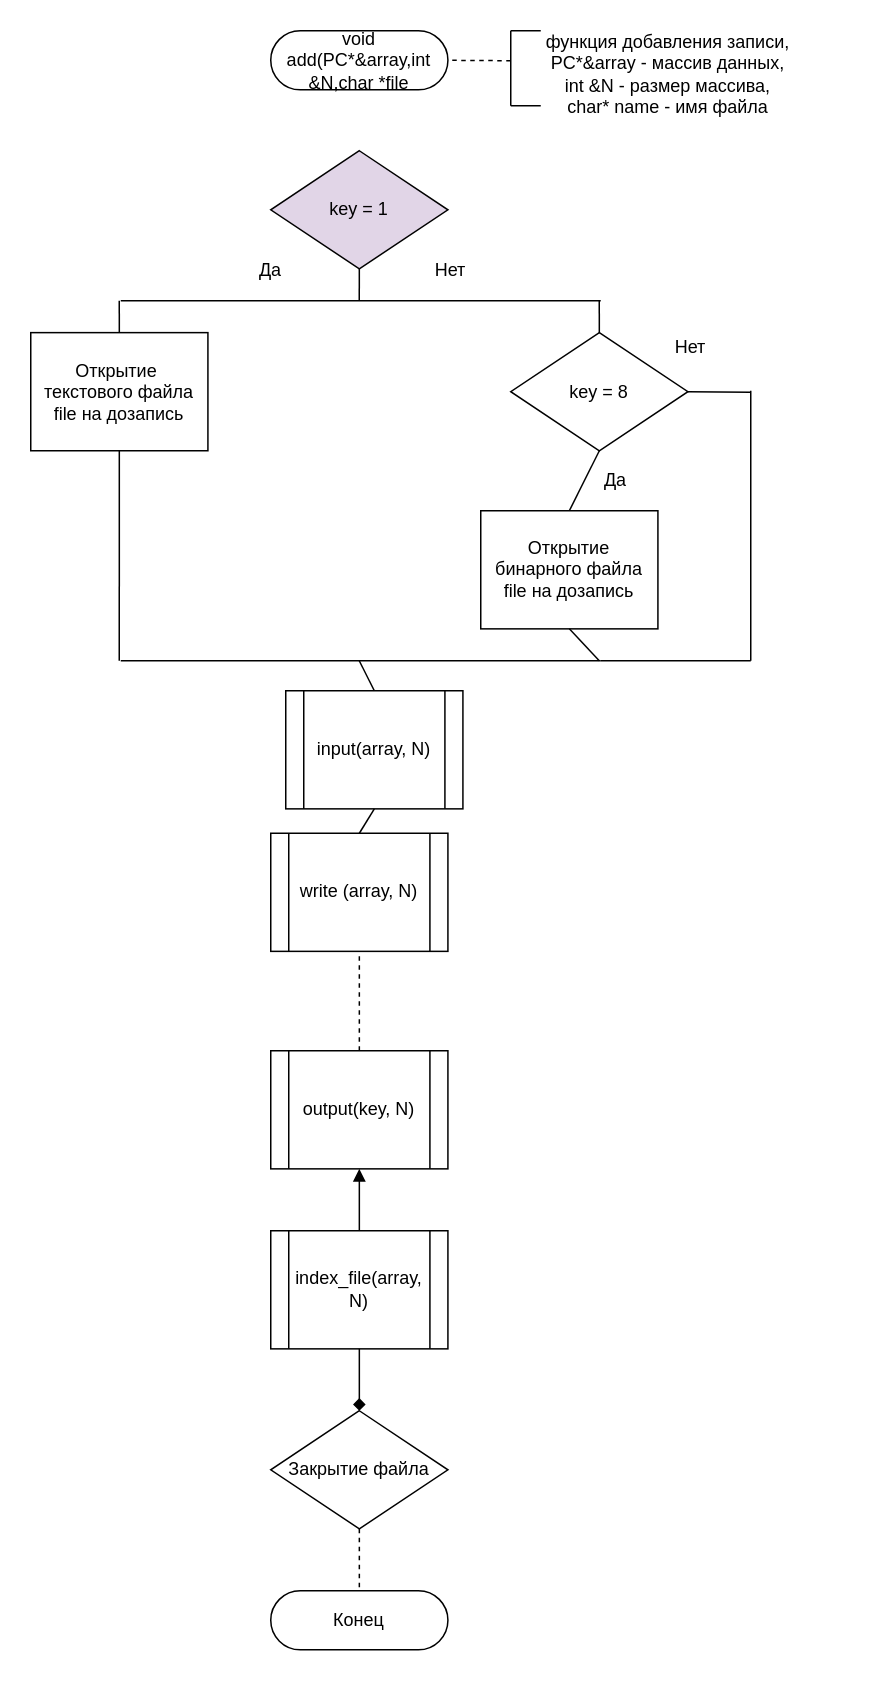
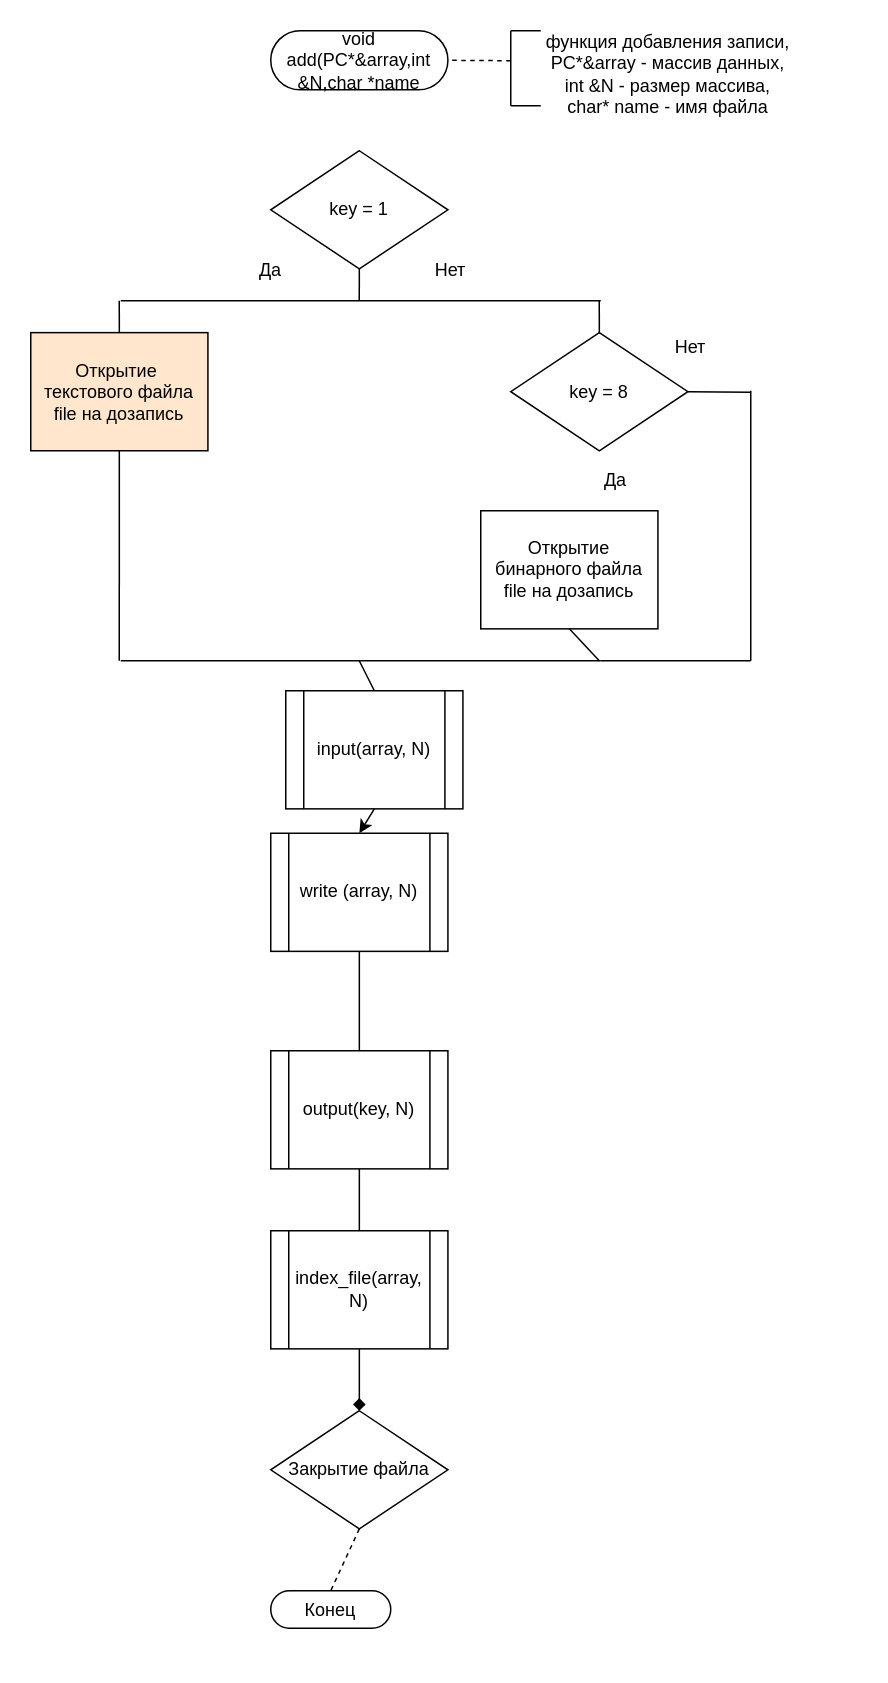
(359, 61) -> (359, 61)
(359, 210) -> (359, 210)
(119, 392) -> (119, 392)
(584, 481) -> none
(363, 827) -> (365, 823)
(359, 1000) -> (359, 1000)
(359, 1182) -> (359, 1176)
(359, 1620) -> (331, 1610)
